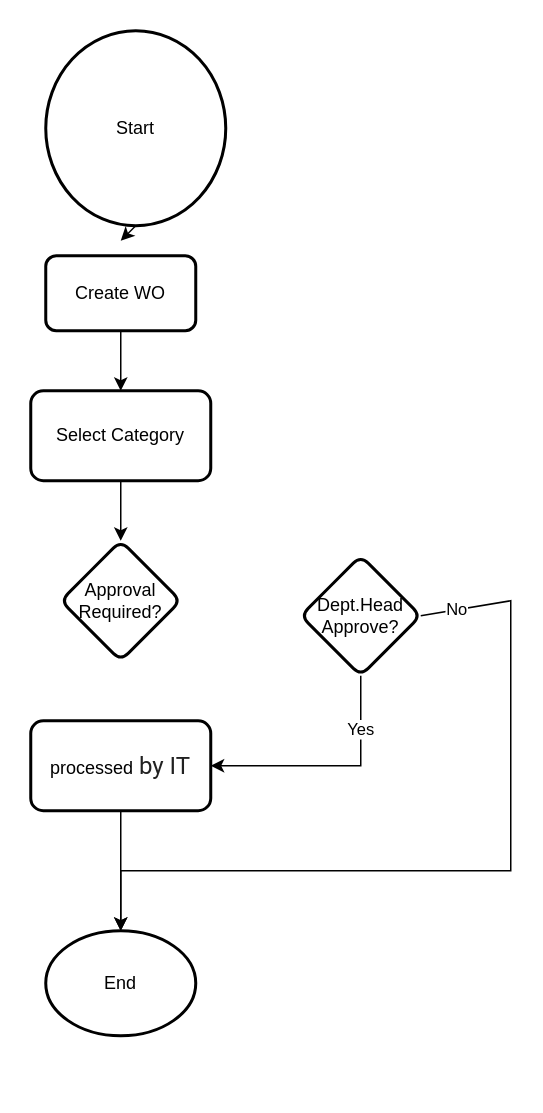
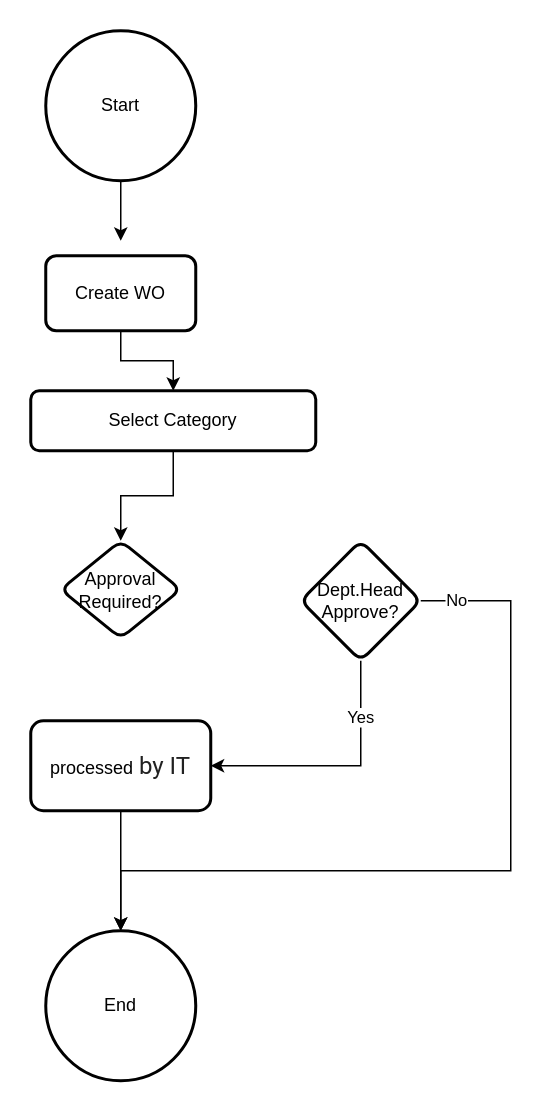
(136, 128) -> (121, 106)
(121, 436) -> (173, 421)
(121, 601) -> (121, 590)
(361, 616) -> (361, 601)
(121, 983) -> (121, 1006)
